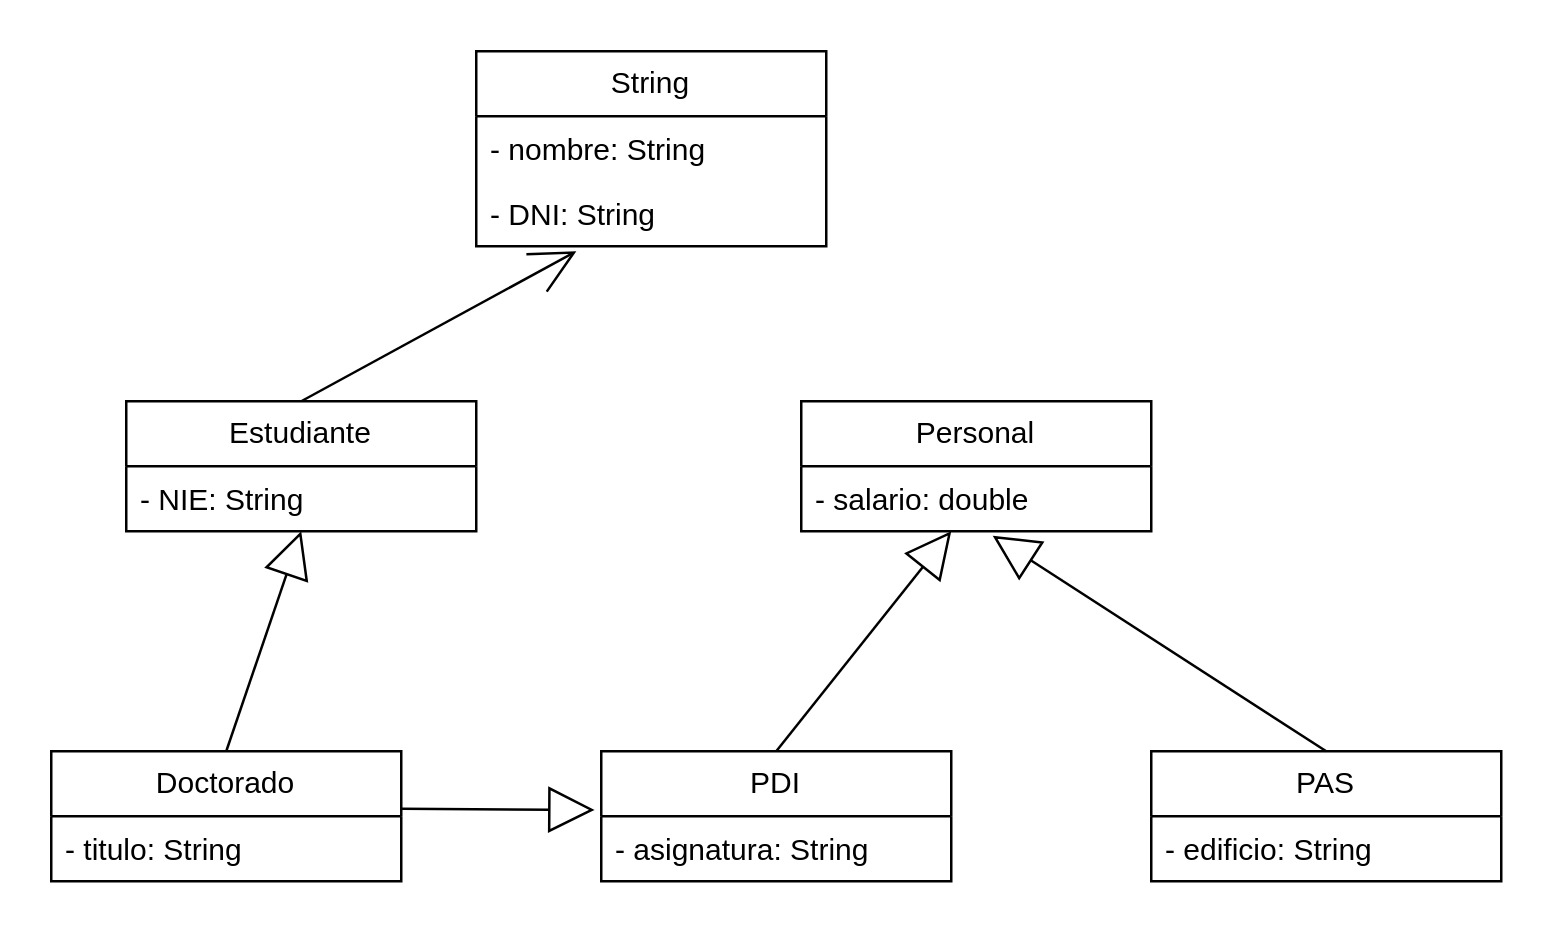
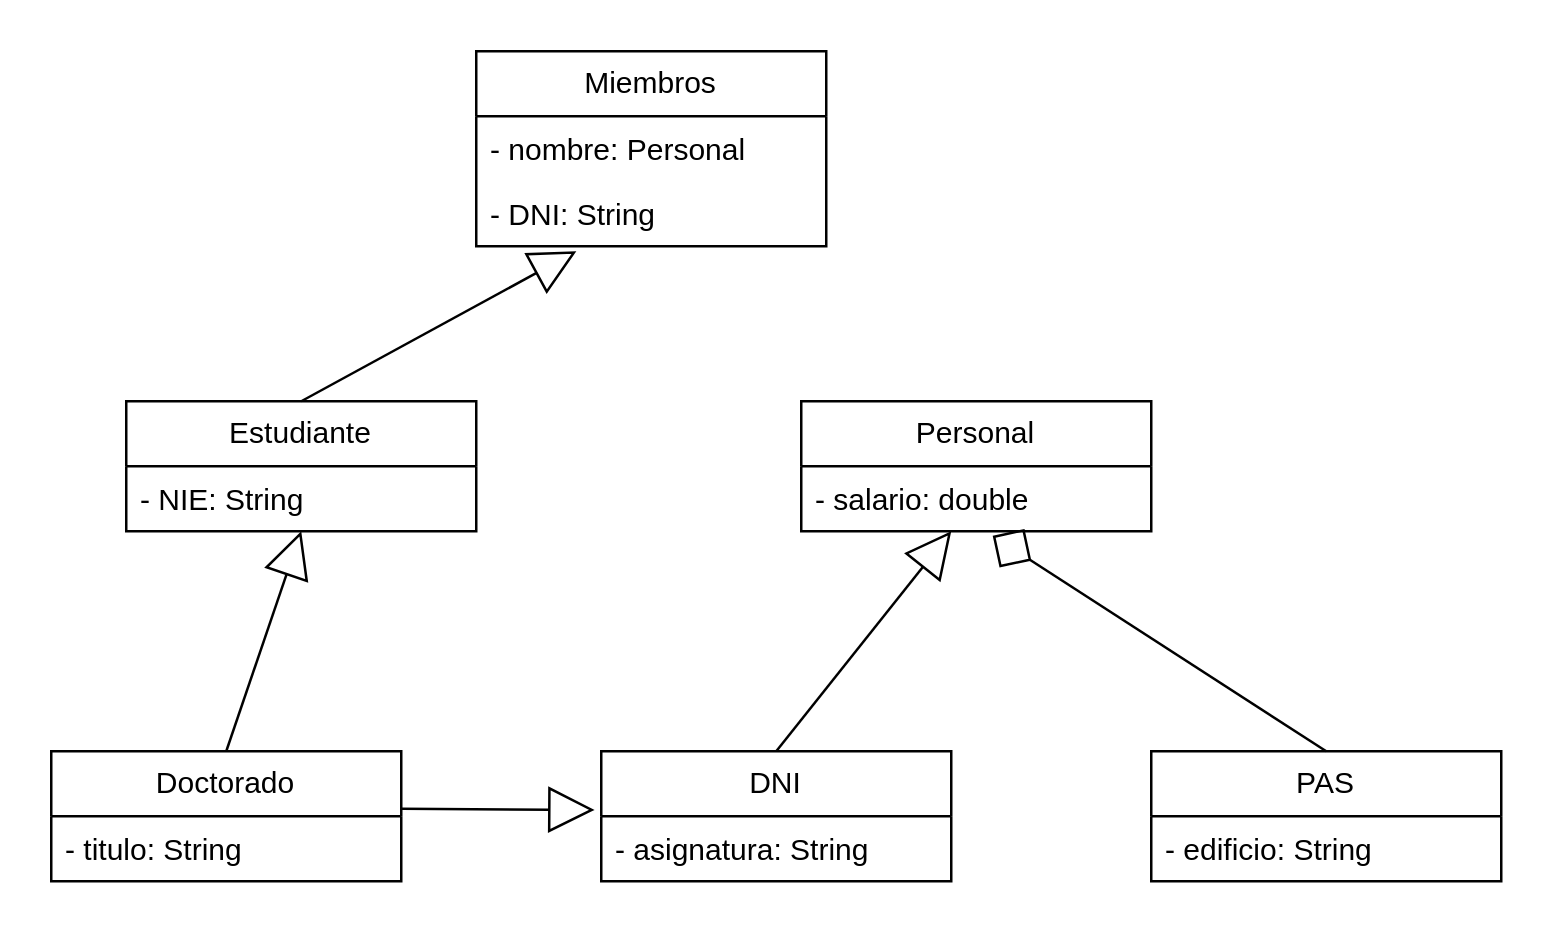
(651, 84) -> (651, 84)
(610, 152) -> (627, 152)
(552, 264) -> (535, 274)
(1032, 561) -> (1032, 561)
(776, 784) -> (776, 784)
